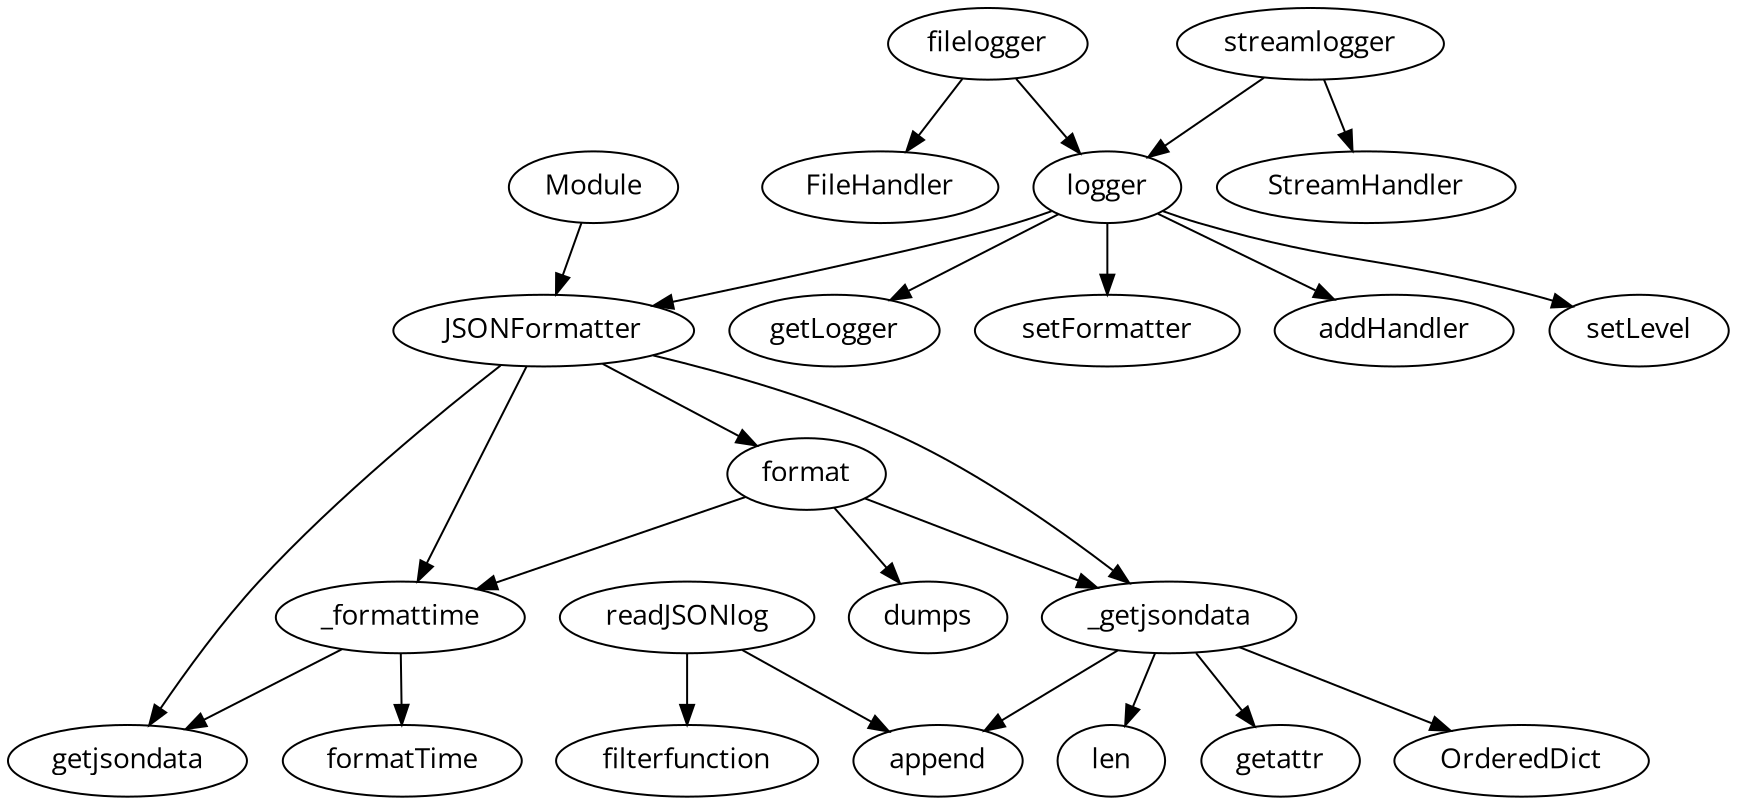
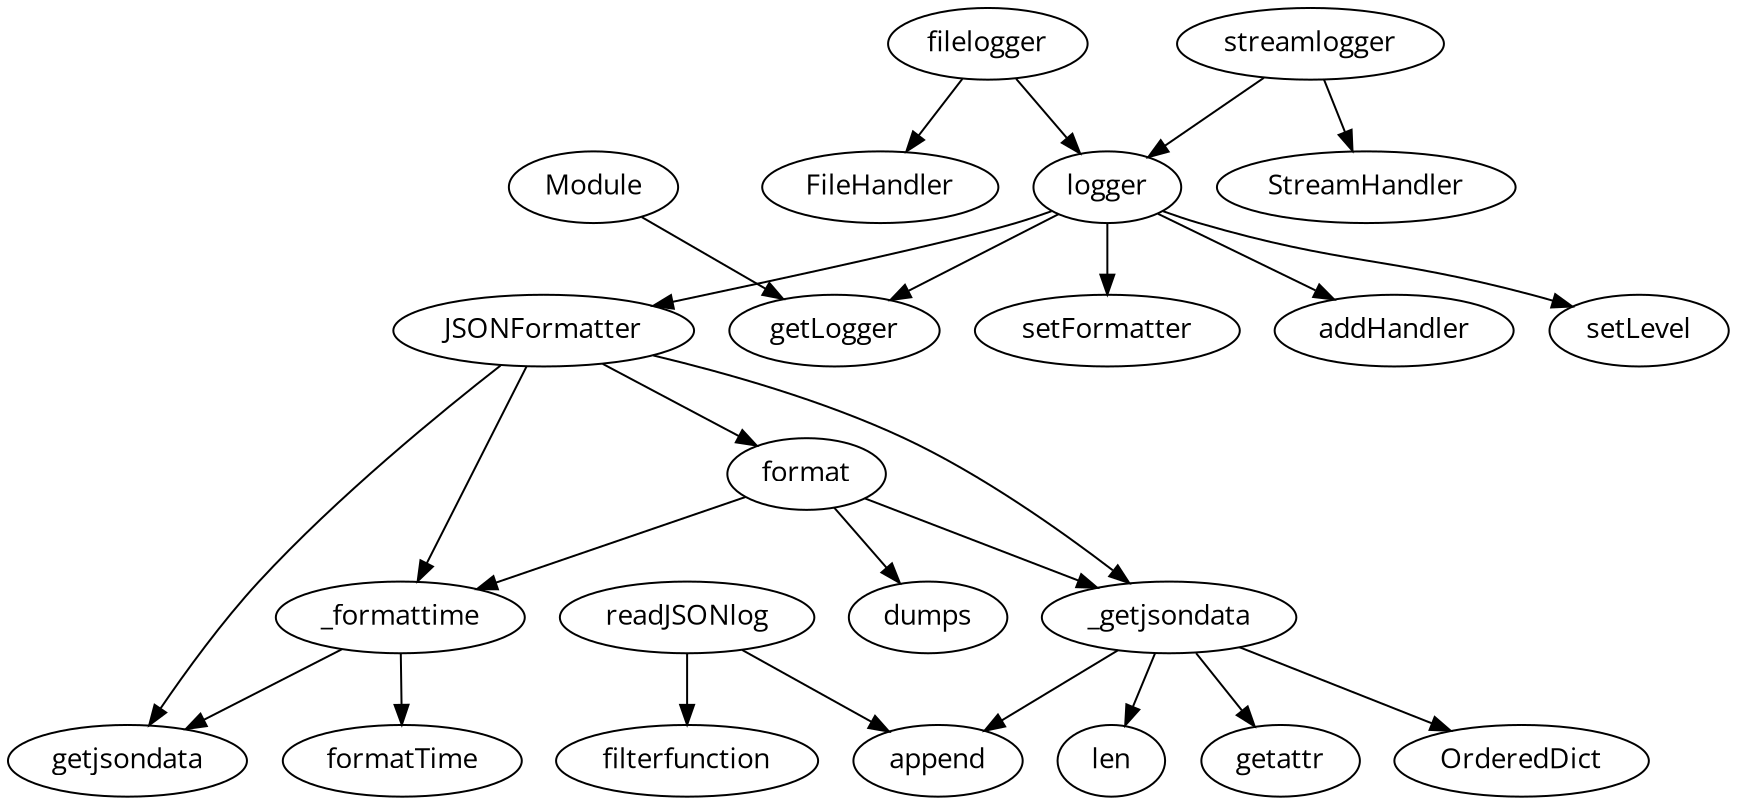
(572, 249) -> (704, 253)
